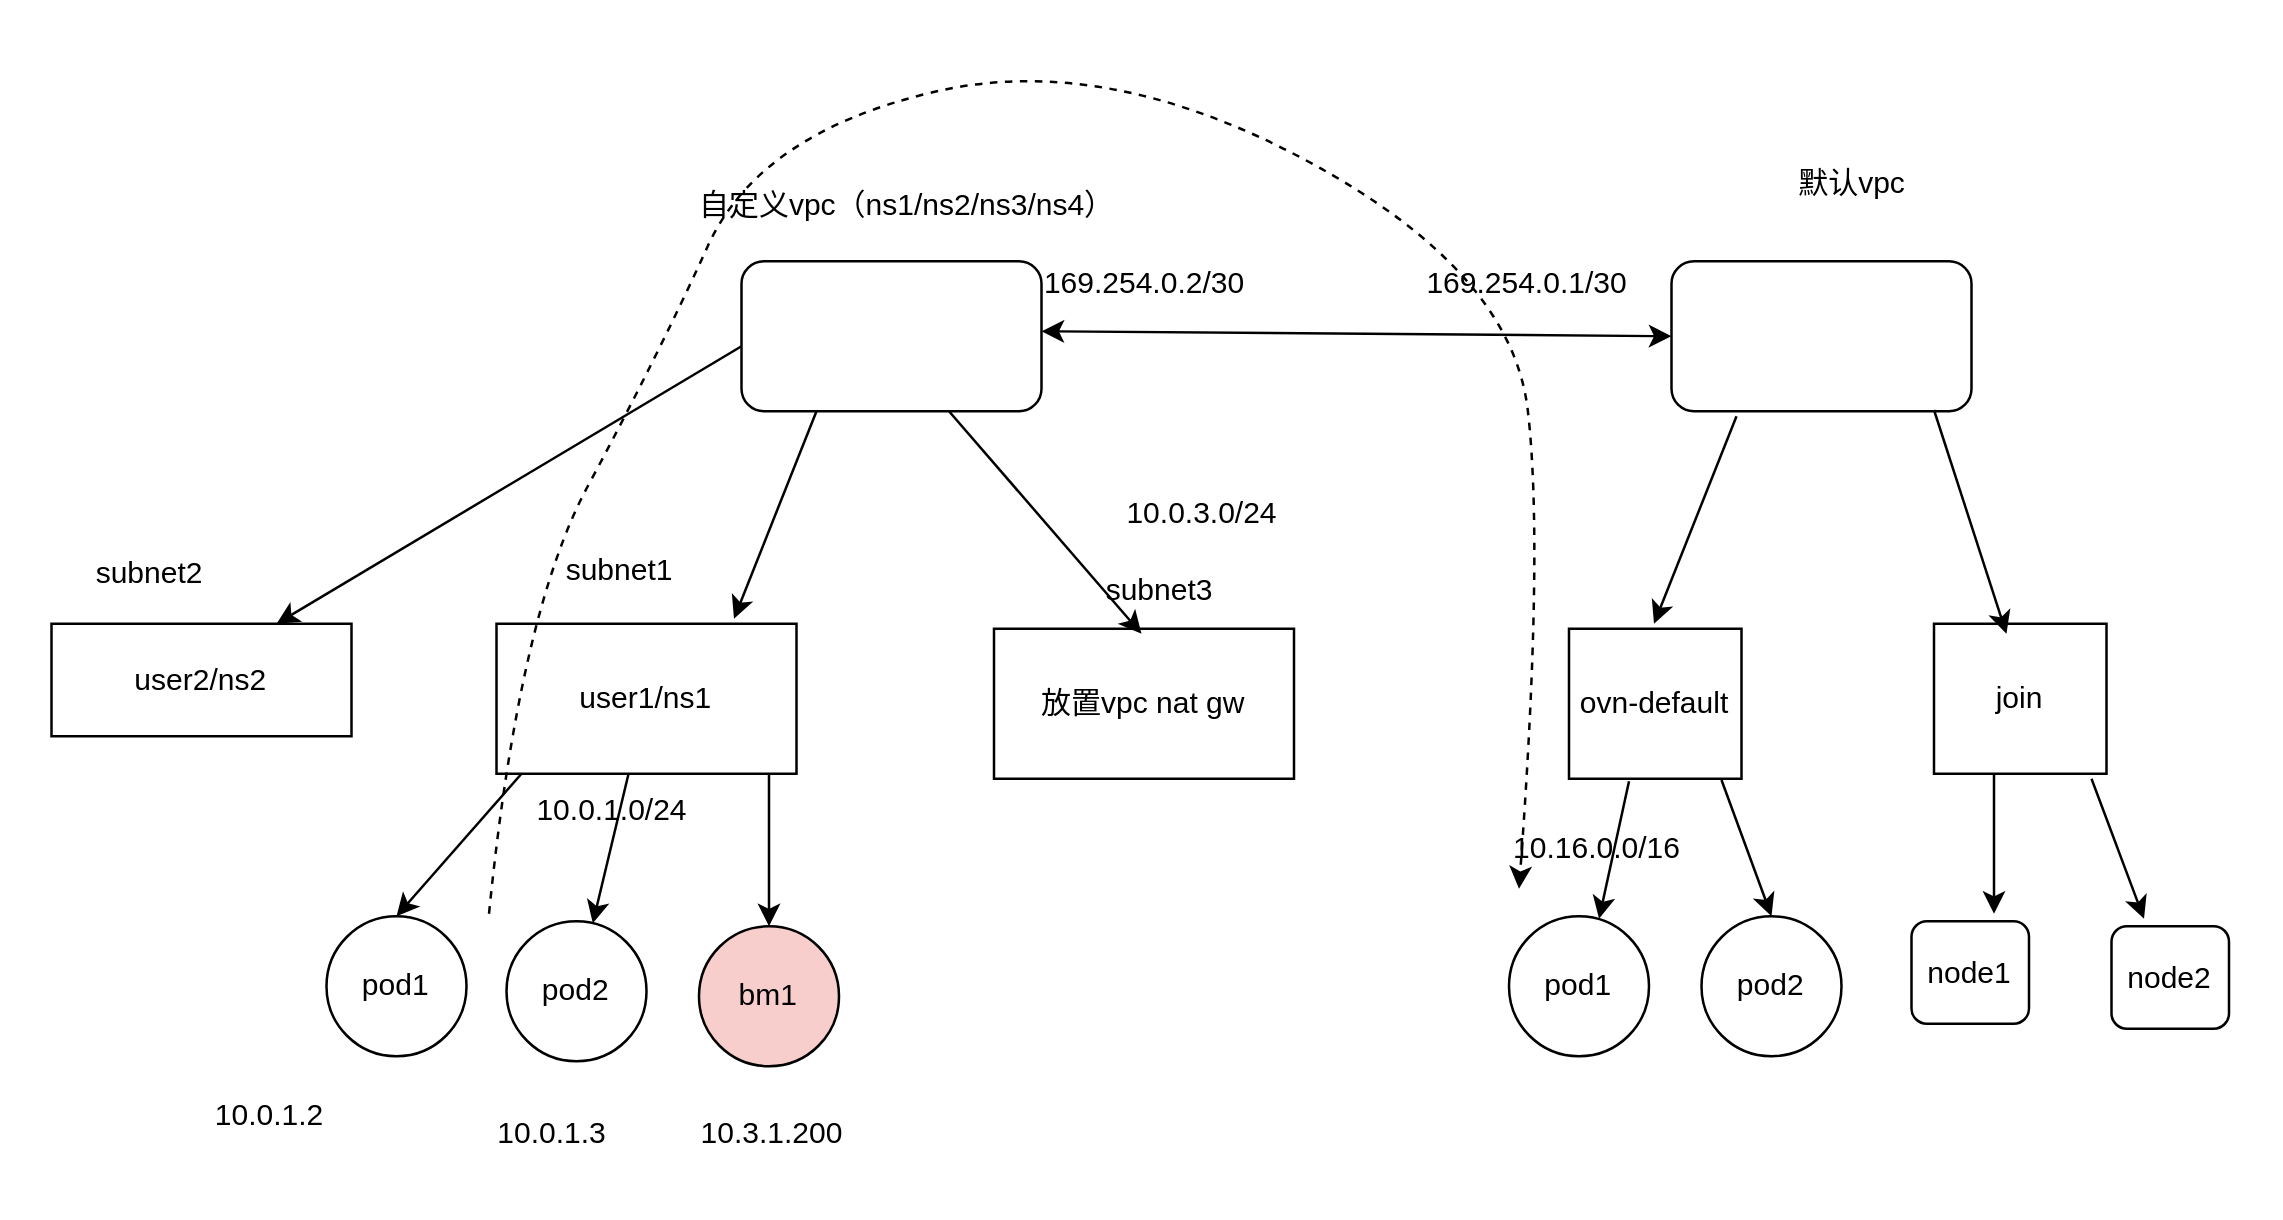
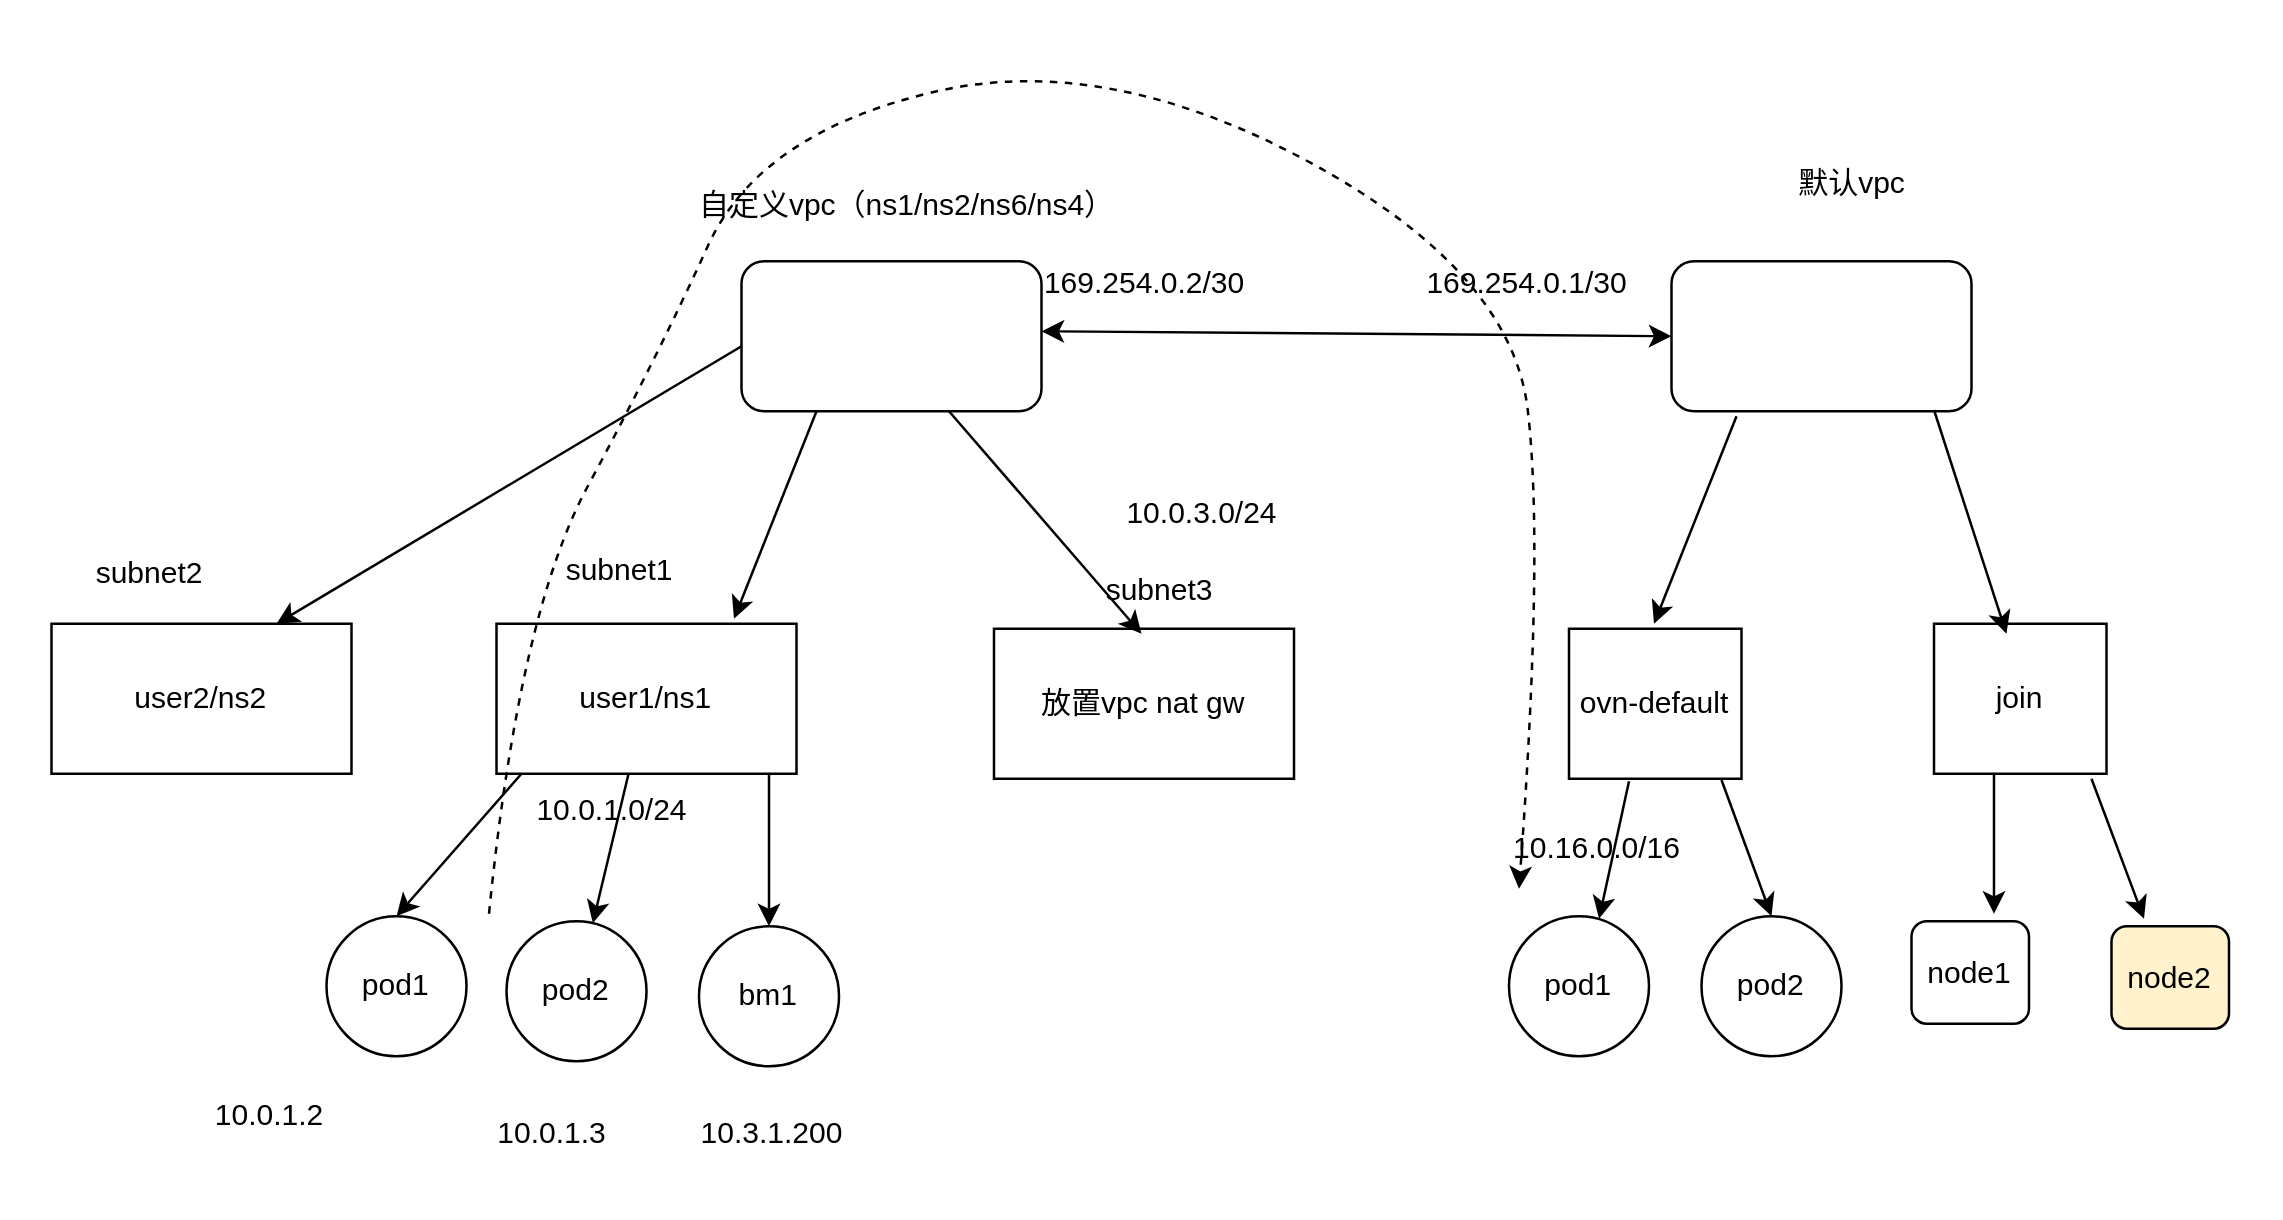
(908, 206) -> (908, 206)
(201, 680) -> (201, 699)
(2170, 978) -> (2170, 978)
(769, 996) -> (769, 996)
